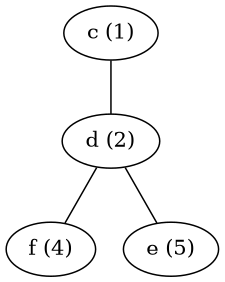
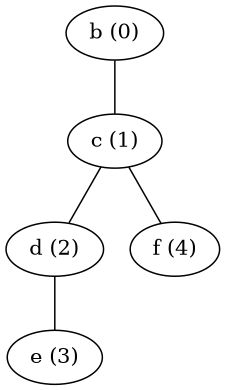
none -> (115, 33)
(81, 195) -> (145, 195)
(171, 249) -> (55, 357)
